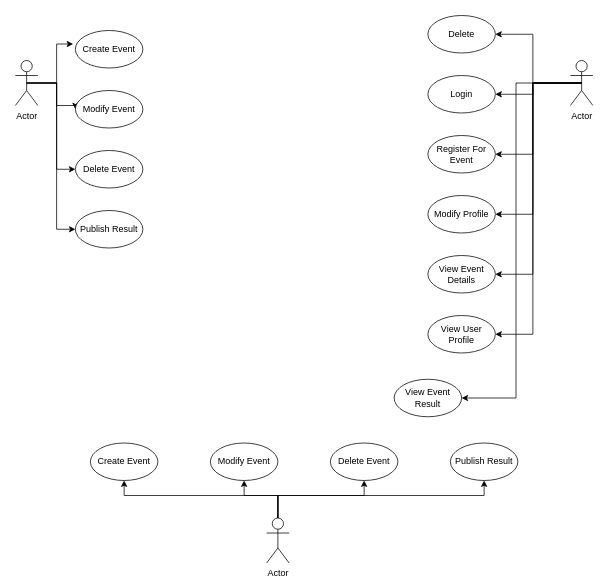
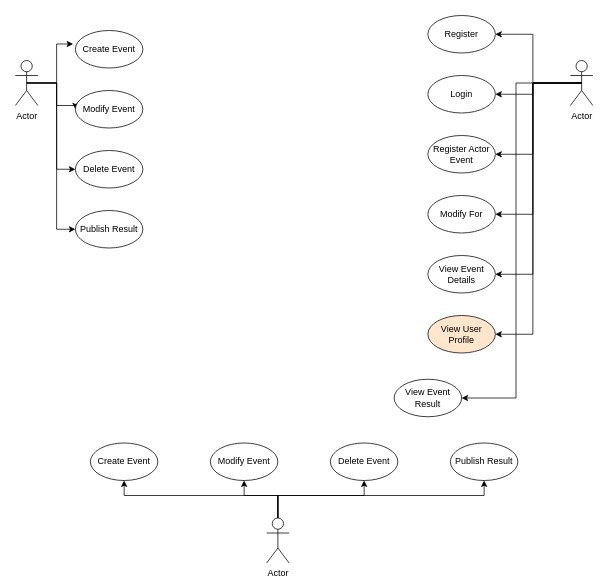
(462, 34) -> (462, 34)
(462, 154) -> (462, 154)
(462, 214) -> (462, 214)
(462, 334) -> (462, 334)
